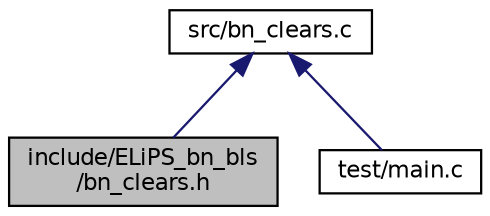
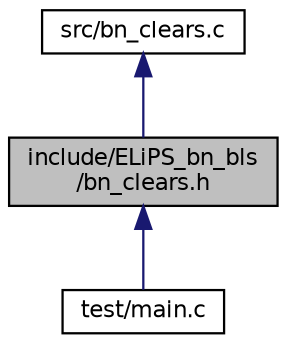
(344, 110) -> (143, 259)
